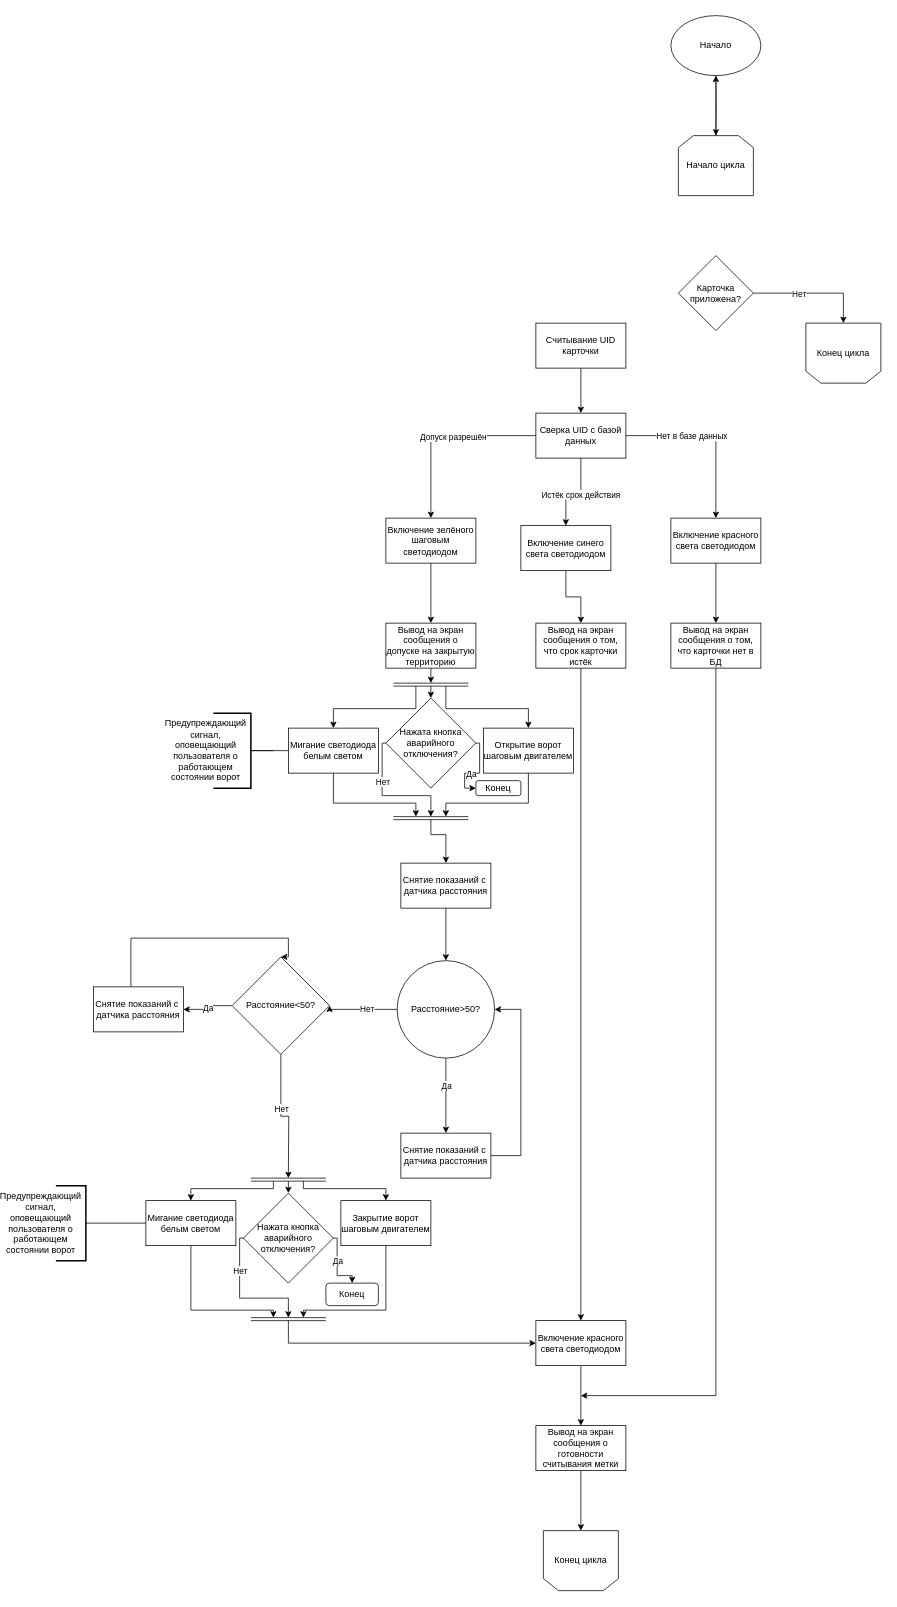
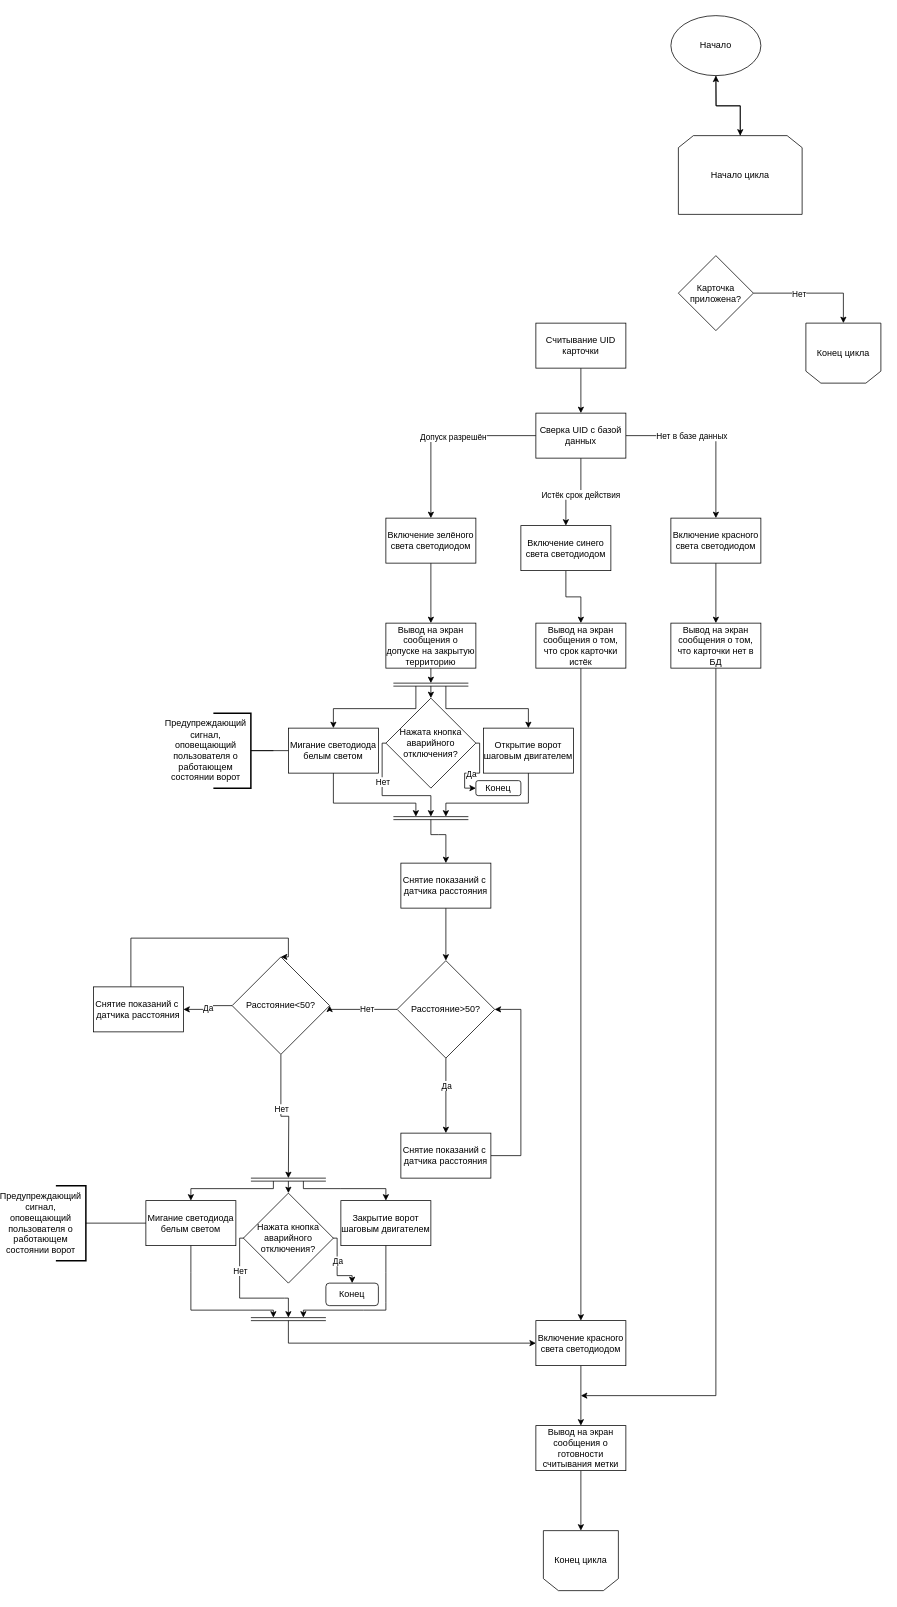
(716, 165) -> (740, 175)
(431, 540) -> (431, 540)
(446, 1009) -> (446, 1009)
